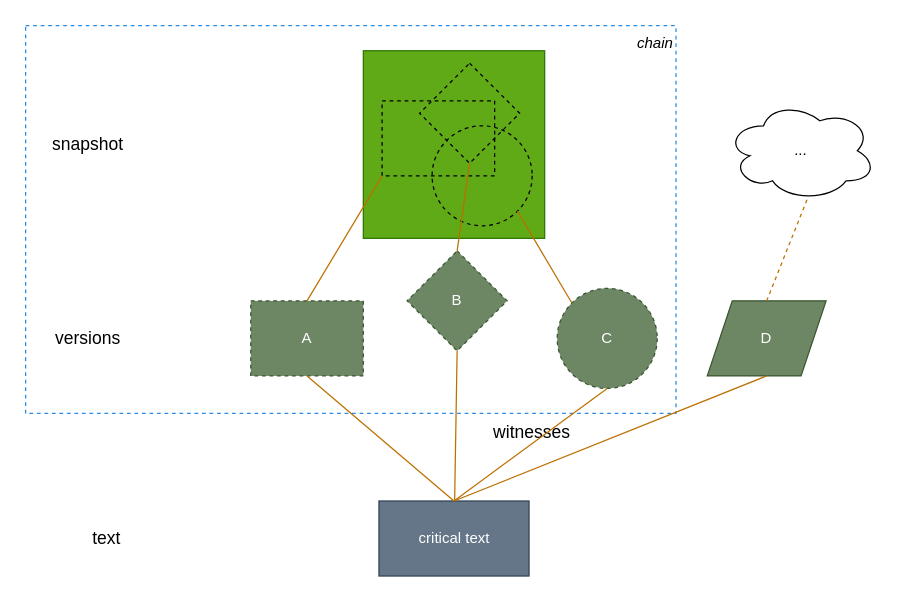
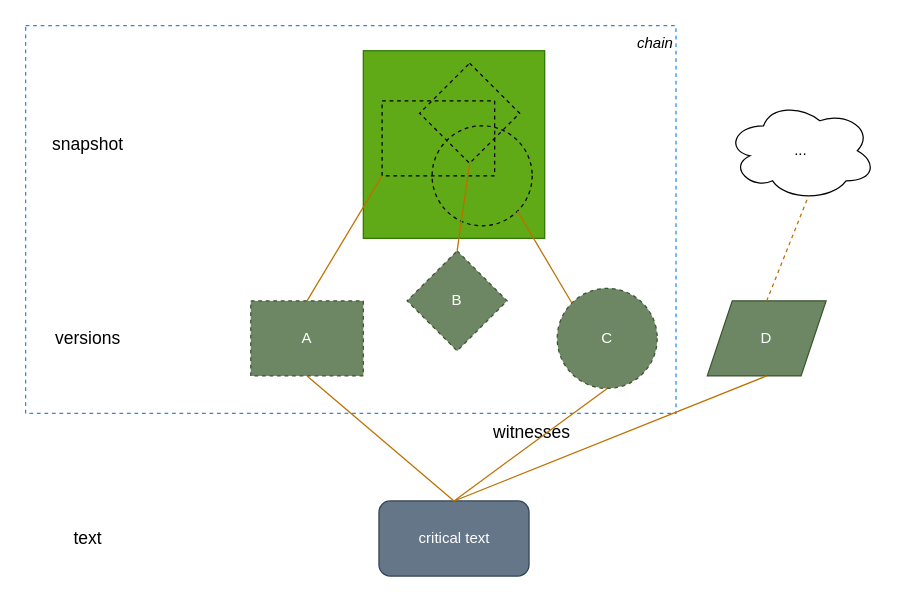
(456, 424) -> none
(107, 538) -> (88, 538)
(454, 538) -> (454, 538)
